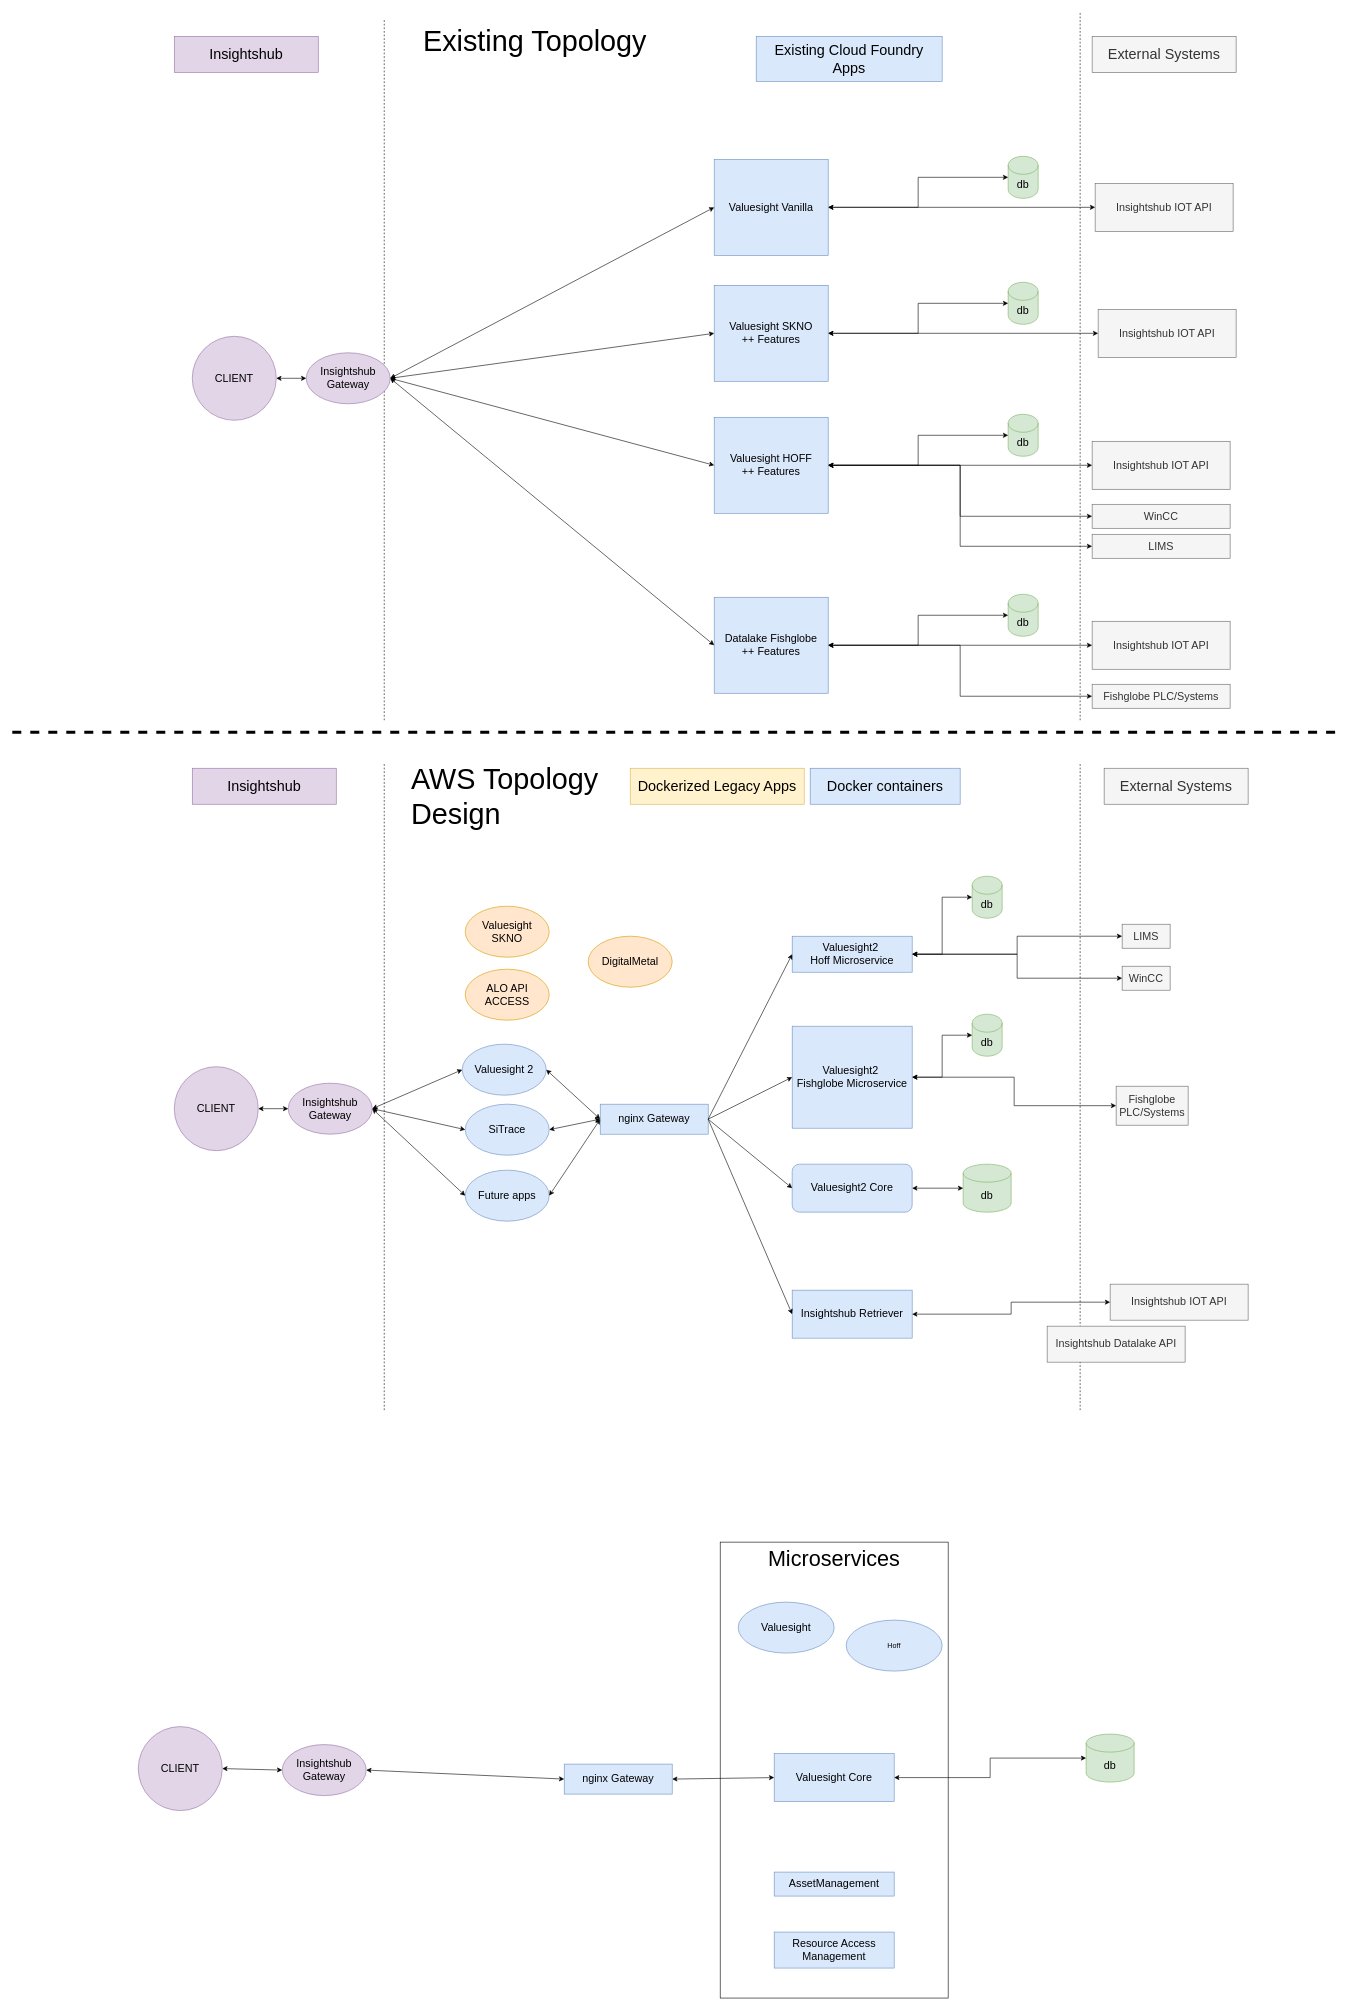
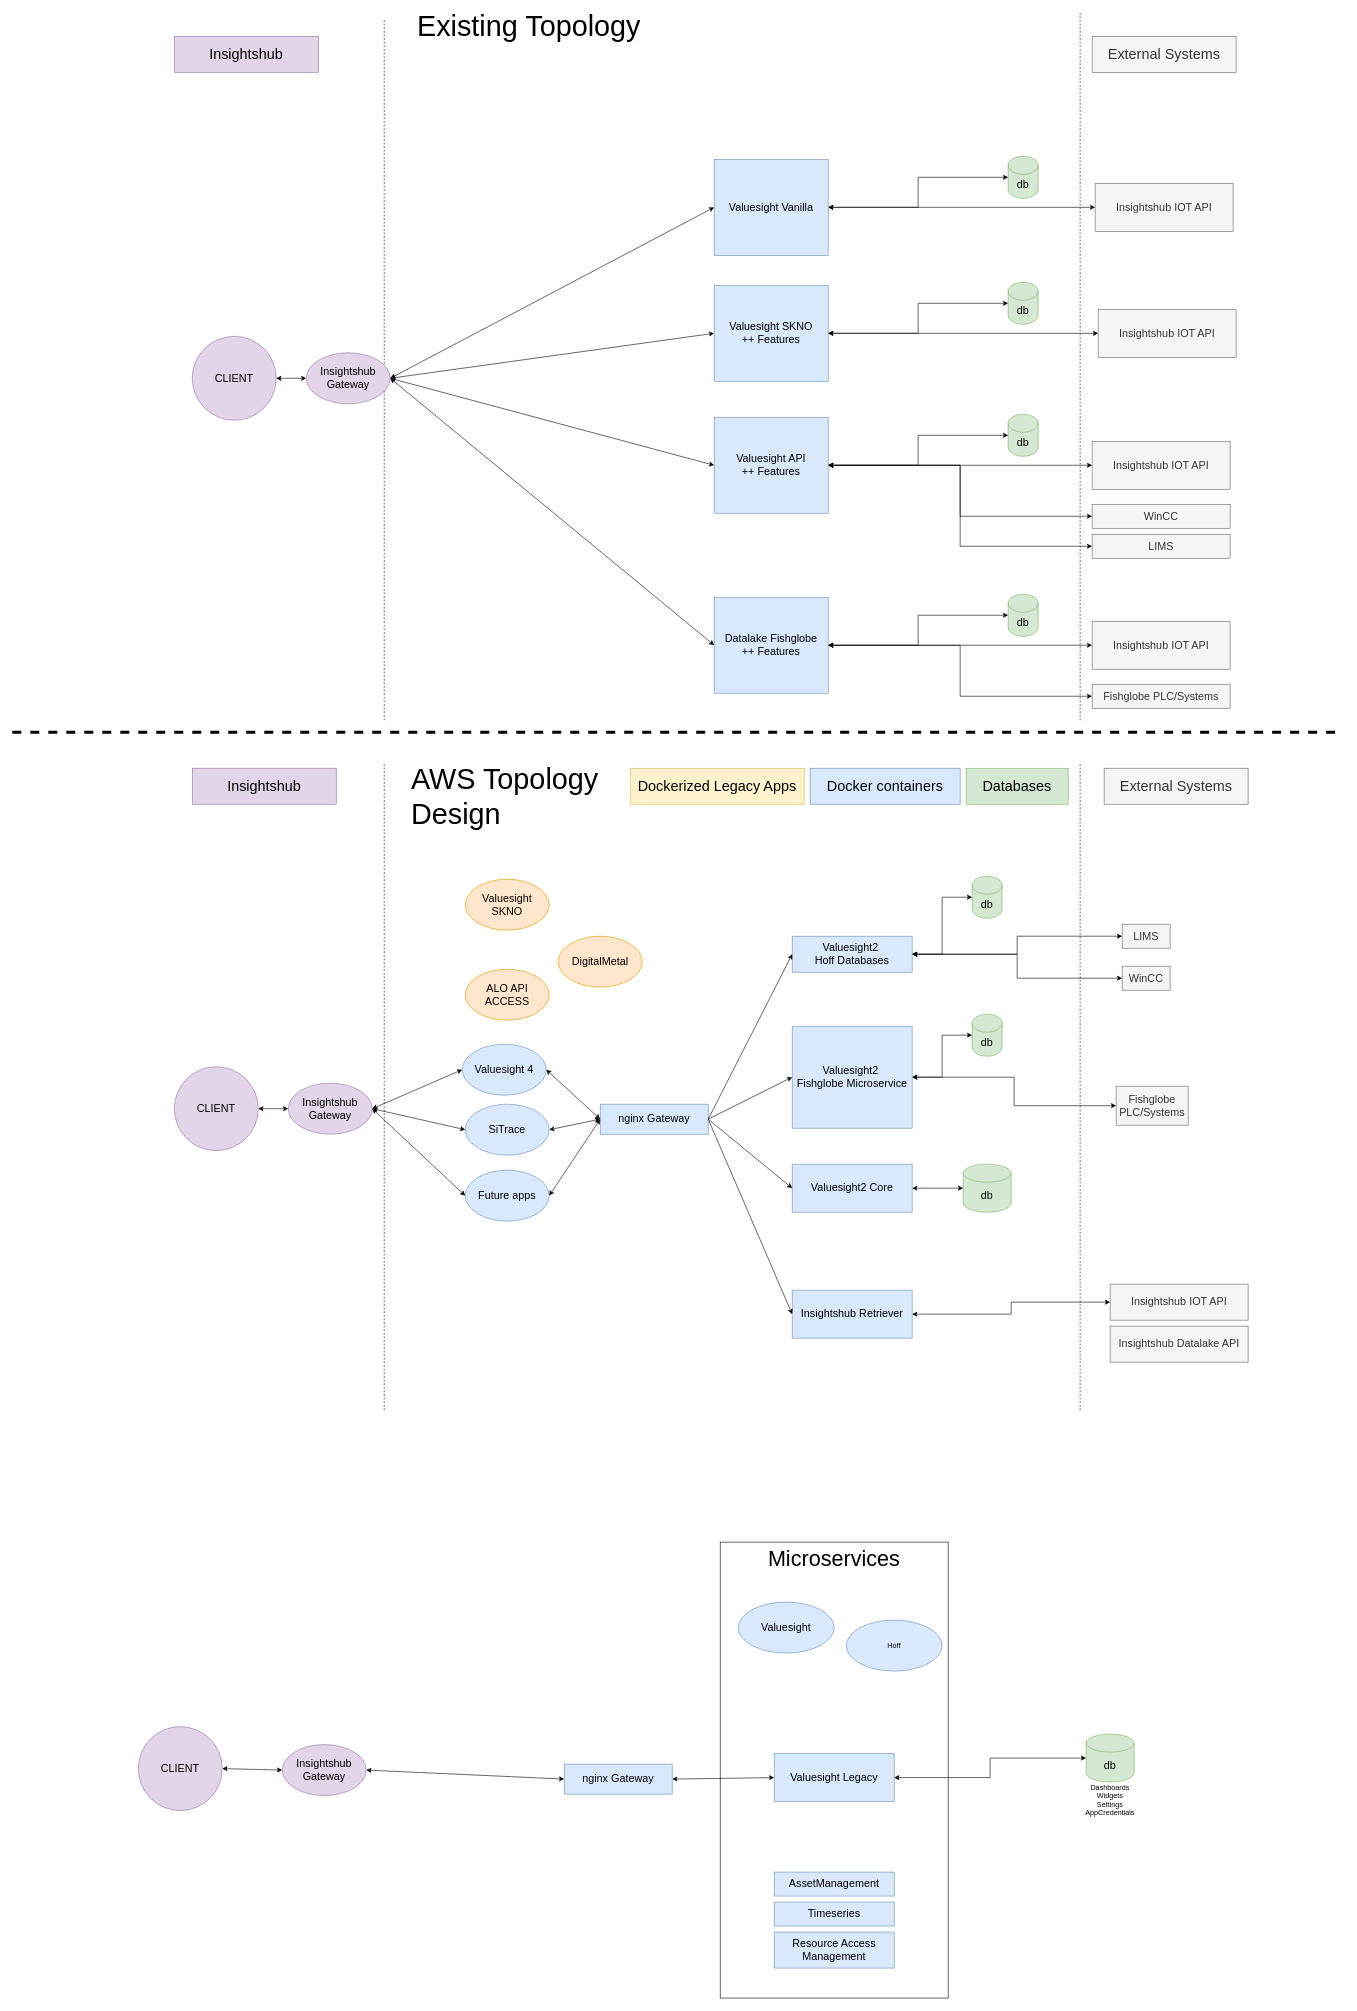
(849, 59) -> none
(552, 66) -> (546, 51)
(771, 465) -> (771, 465)
none -> (1017, 786)
(507, 932) -> (507, 905)
(852, 954) -> (852, 954)
(630, 962) -> (600, 962)
(504, 1070) -> (504, 1070)
(852, 1188) -> (852, 1188)
(1116, 1344) -> (1179, 1344)
(834, 1778) -> (834, 1778)
none -> (1110, 1800)
none -> (834, 1914)
